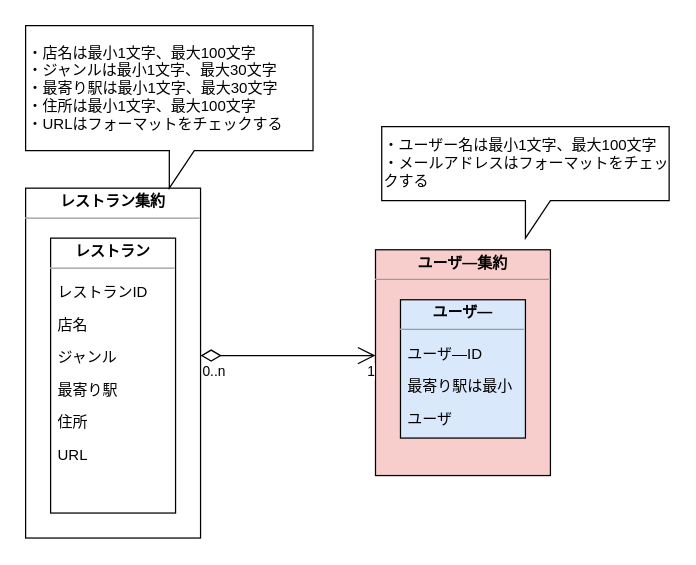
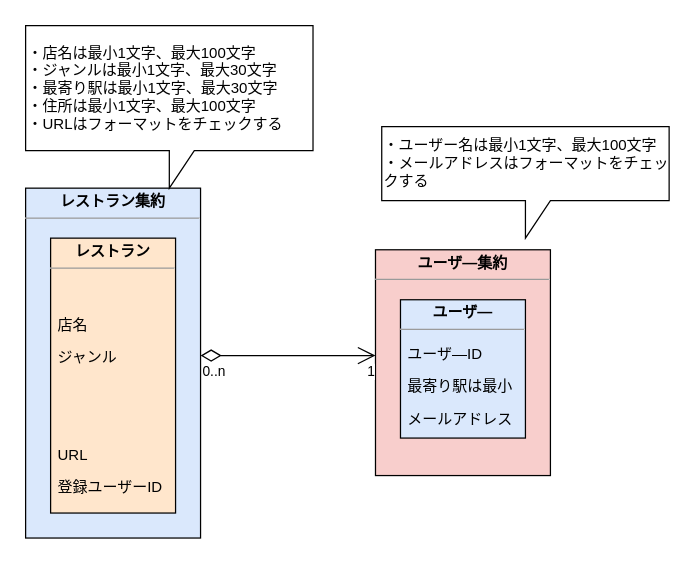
(78, 197) -> (78, 197)
(113, 292) -> none
(113, 376) -> (113, 376)
(113, 389) -> none
(431, 420) -> (461, 420)
(113, 422) -> none
none -> (113, 487)
